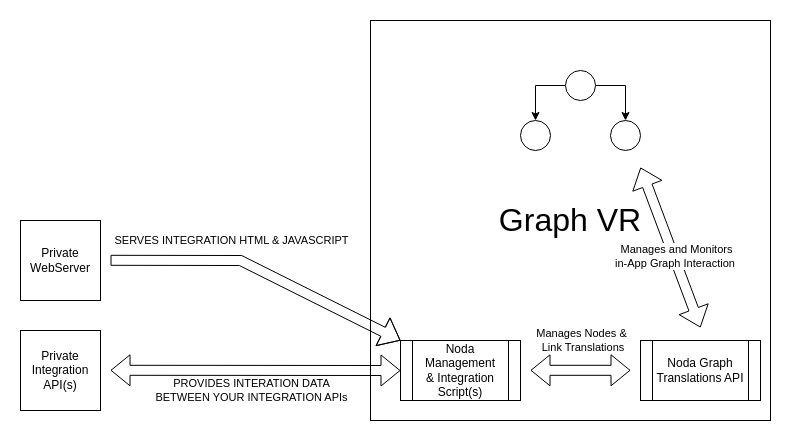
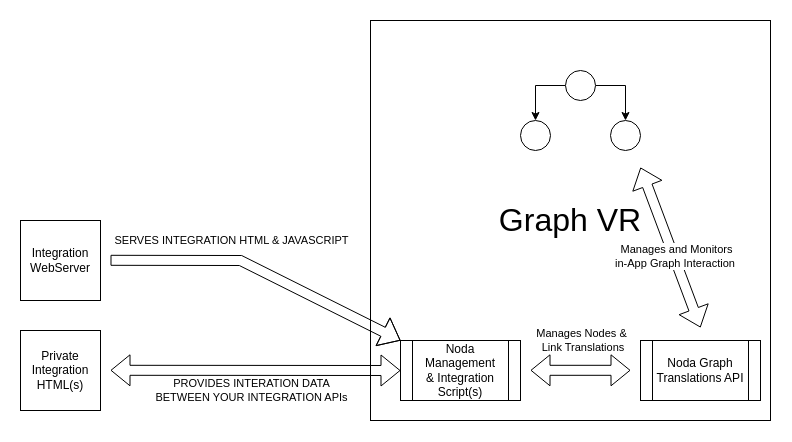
(61, 261) -> (61, 261)
(61, 371) -> (61, 371)
